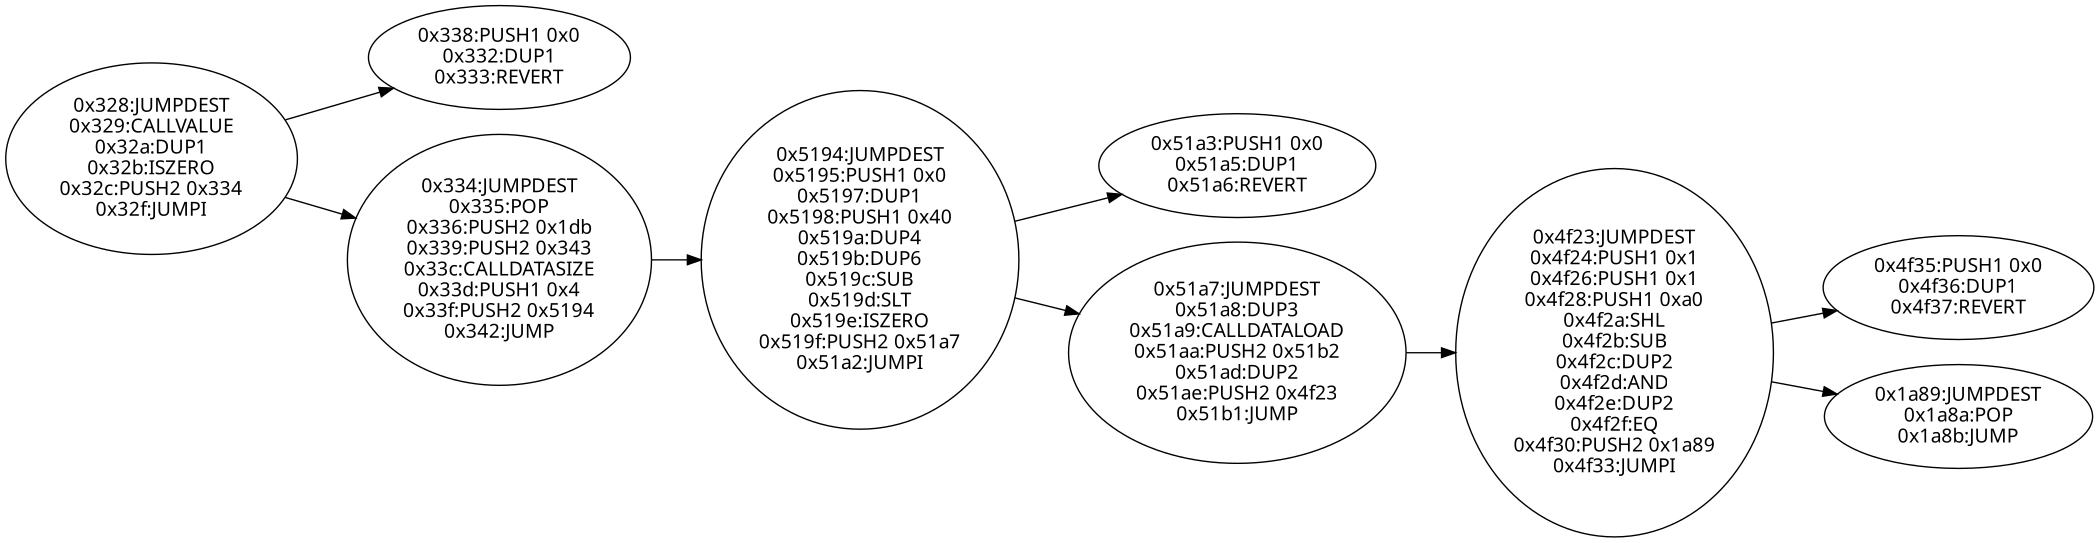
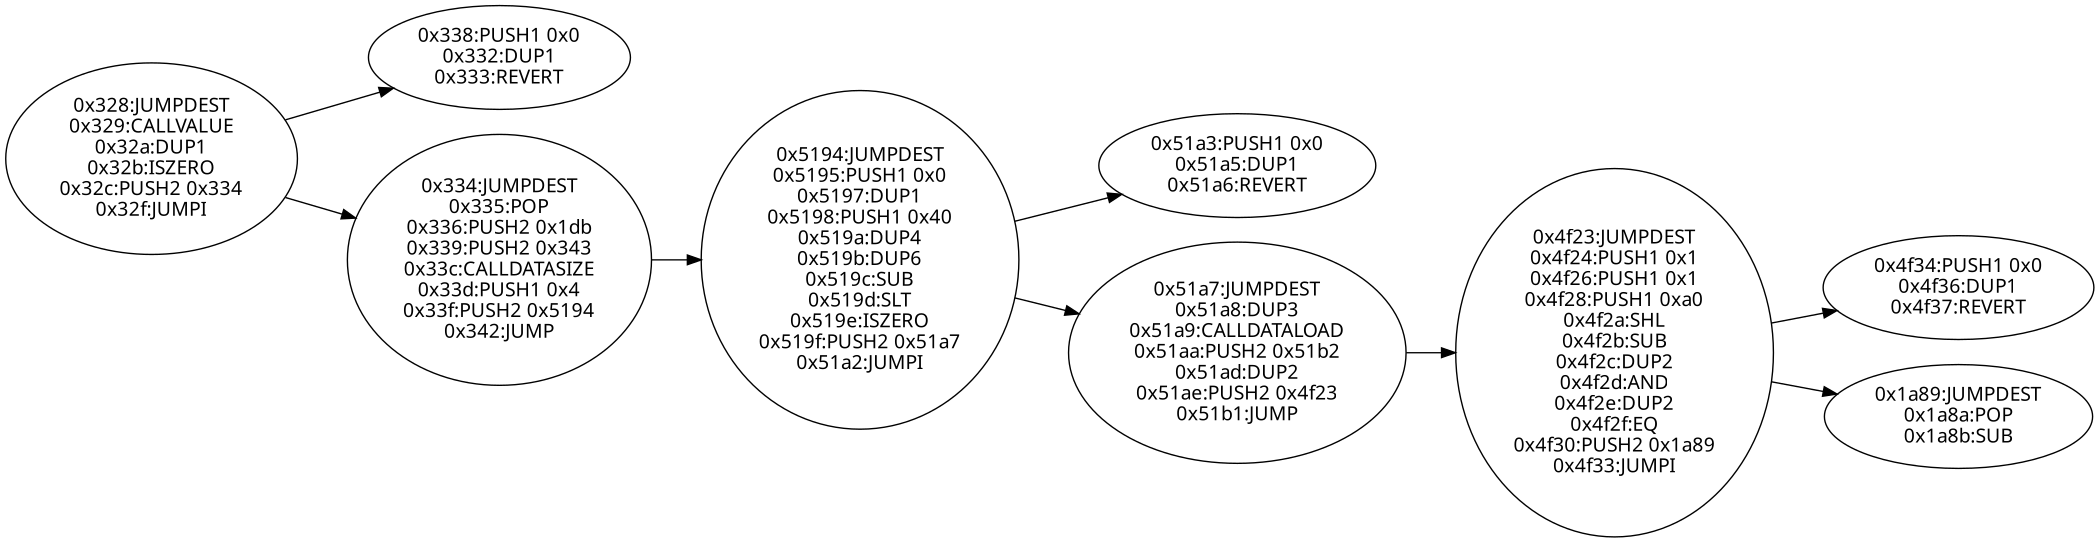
(1959, 288) -> (1959, 288)
(1959, 416) -> (1959, 416)
